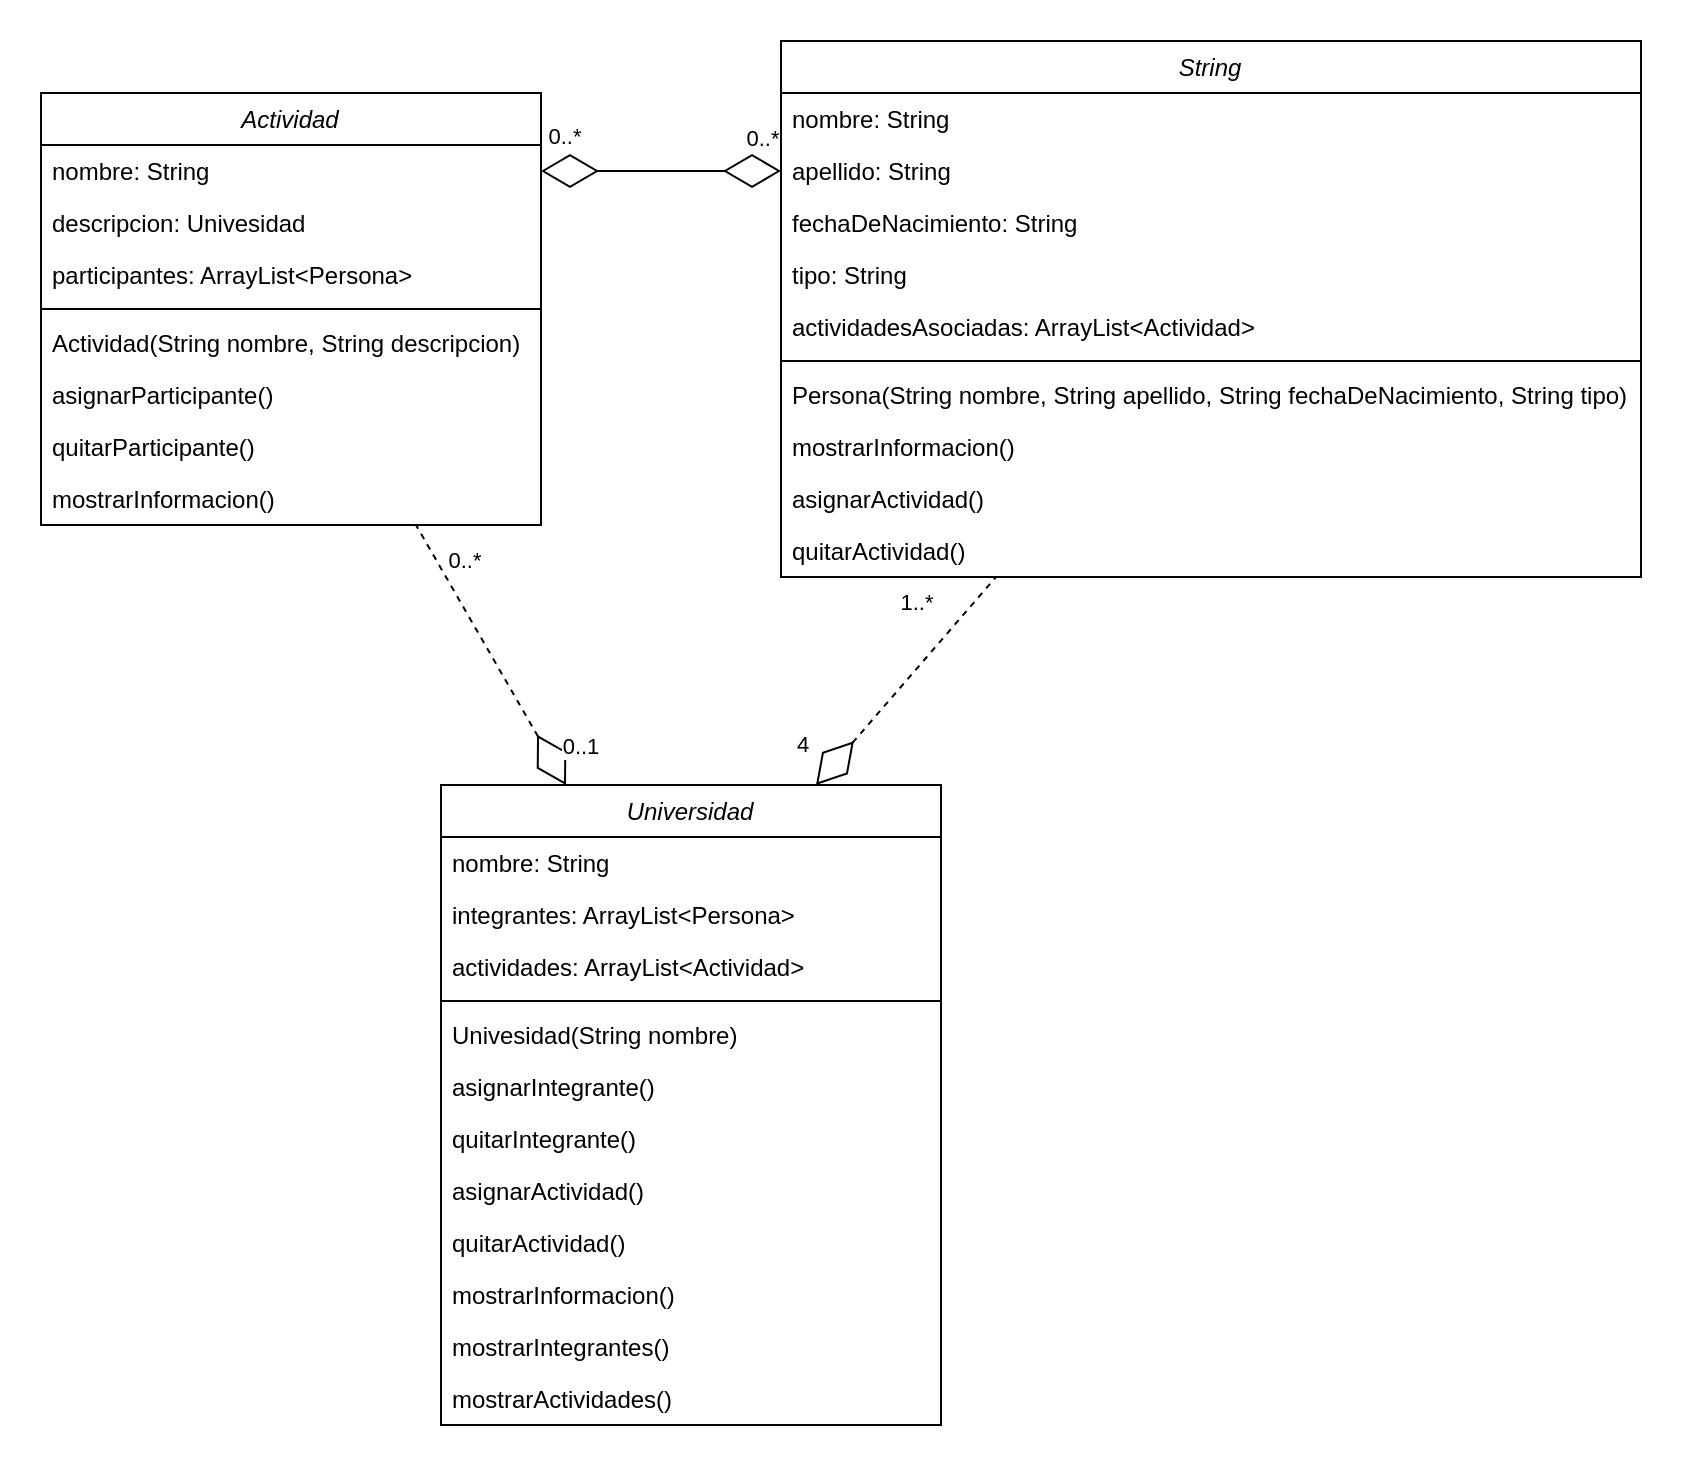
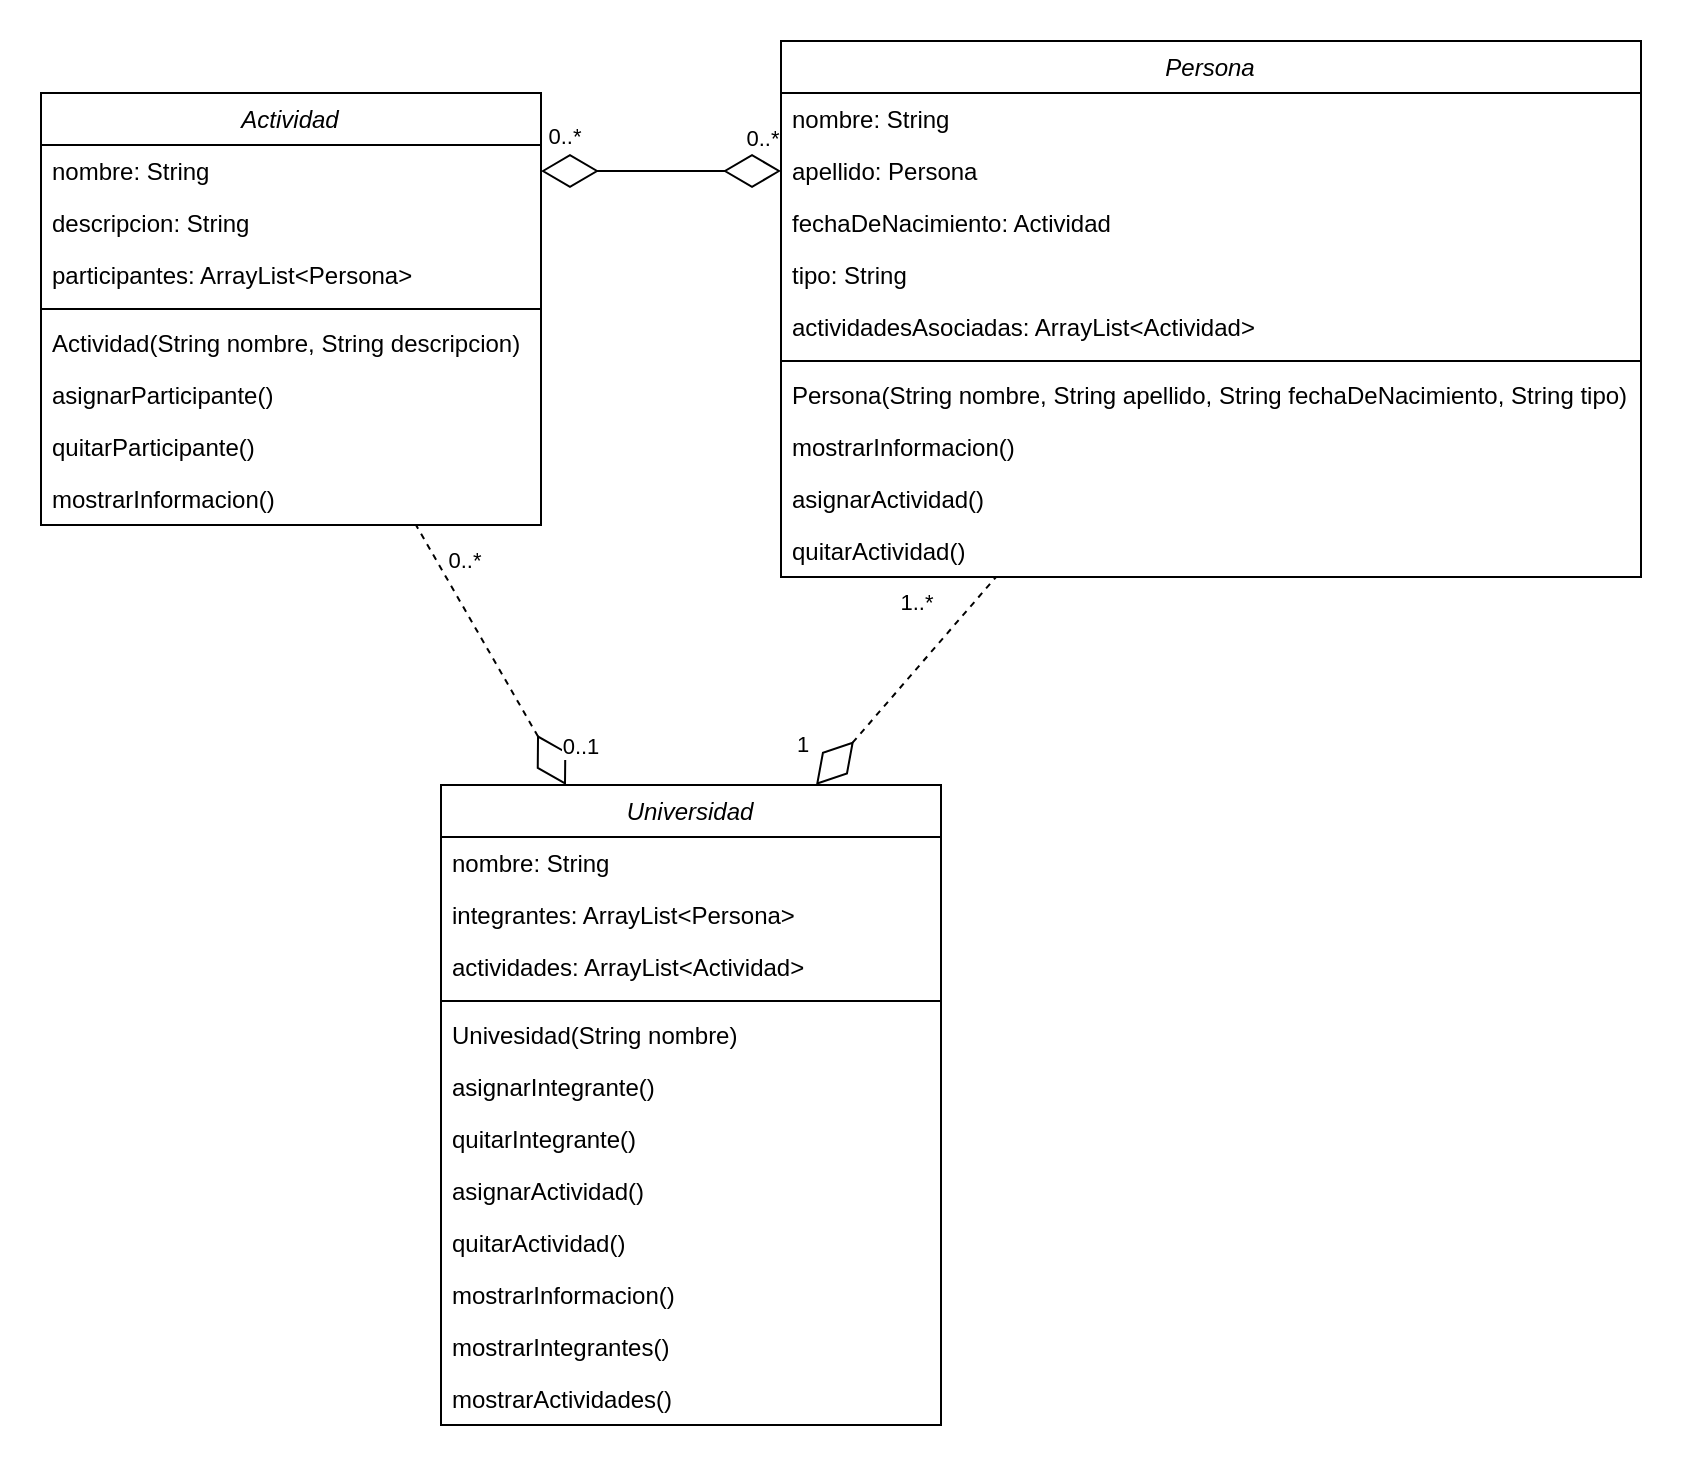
(1210, 68) -> (1210, 68)
(881, 172) -> (891, 172)
(188, 224) -> (164, 224)
(944, 224) -> (961, 224)
(804, 745) -> (804, 745)
